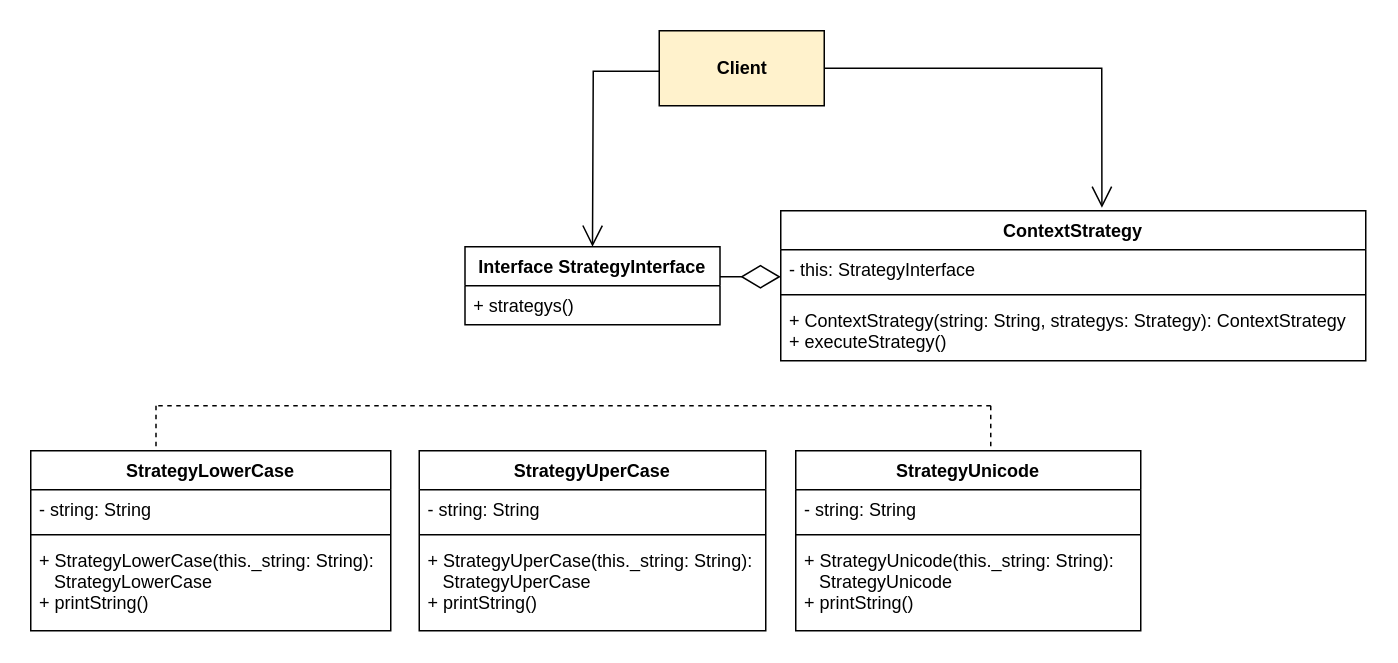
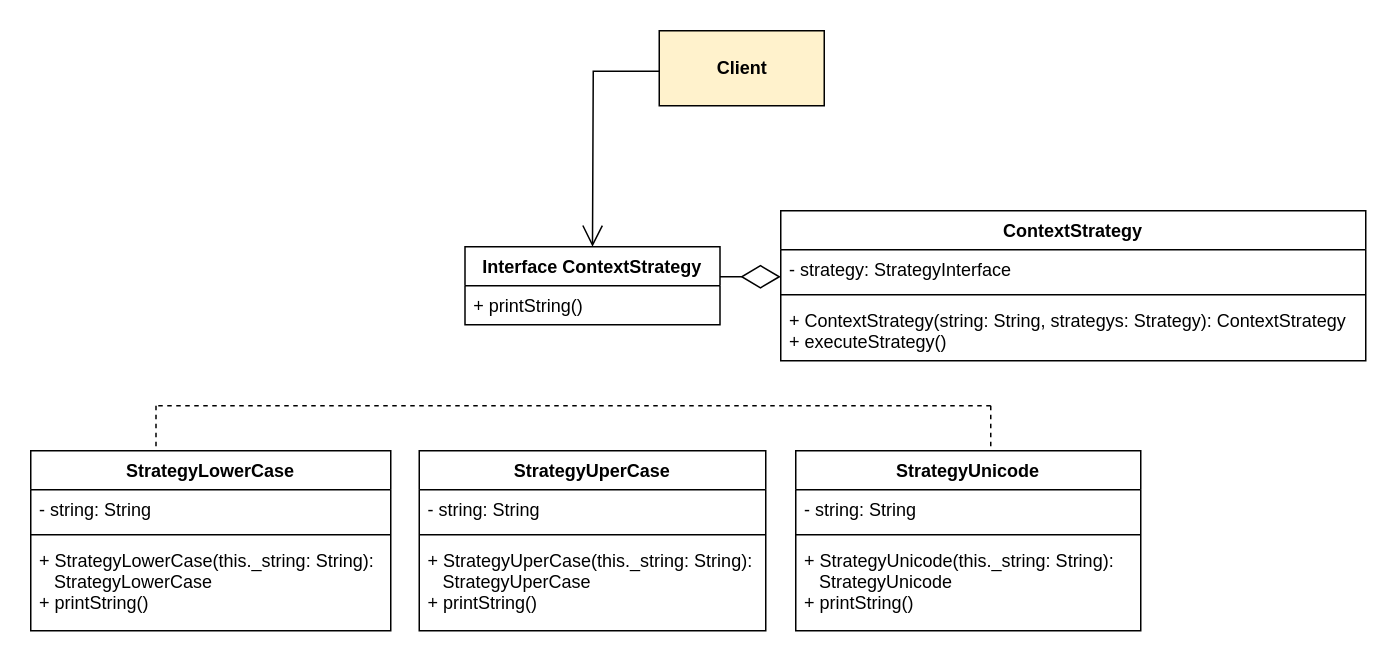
(1031, 68) -> none
(592, 267) -> (592, 267)
(906, 270) -> (928, 270)
(536, 306) -> (542, 306)
